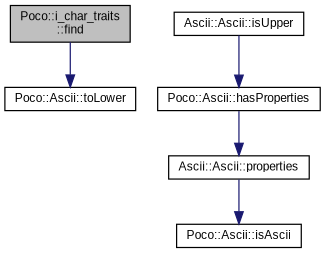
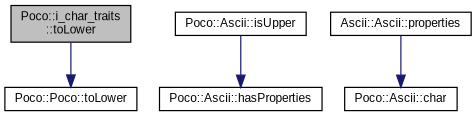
(70, 24) -> (71, 24)
(239, 24) -> (241, 24)
(70, 99) -> (71, 99)
(239, 127) -> none
(239, 236) -> (401, 99)
